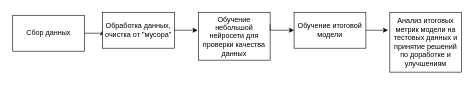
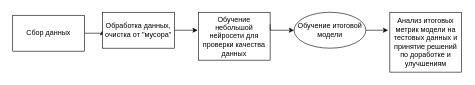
(330, 30) -> (330, 30)
